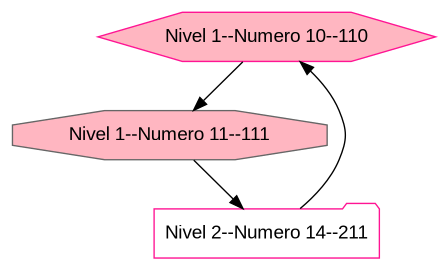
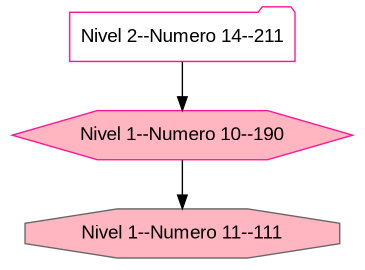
(267, 37) -> (182, 135)
(213, 180) -> none
